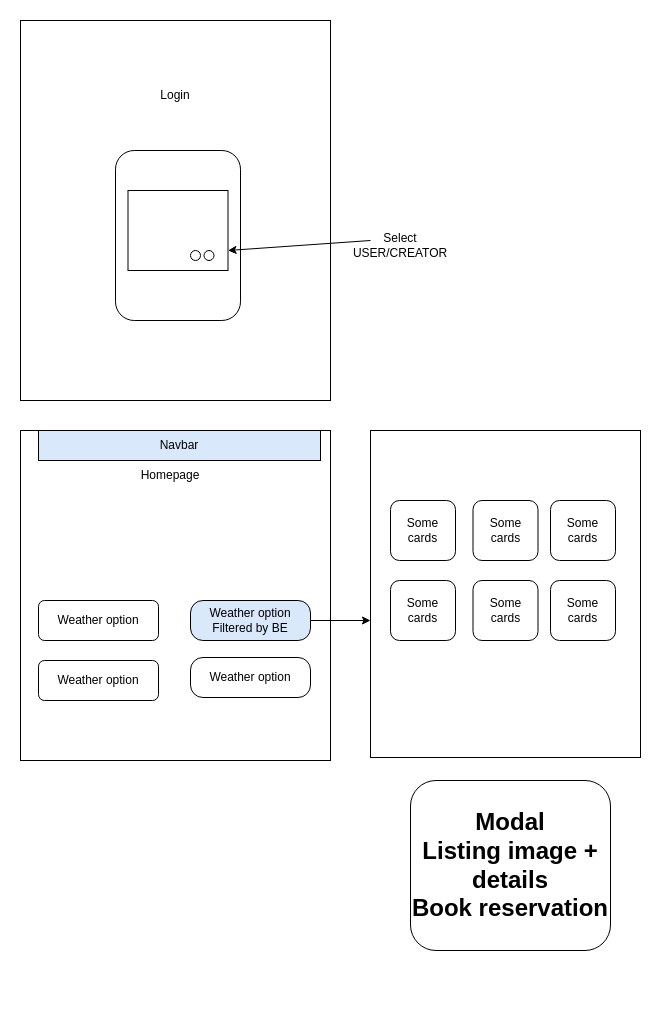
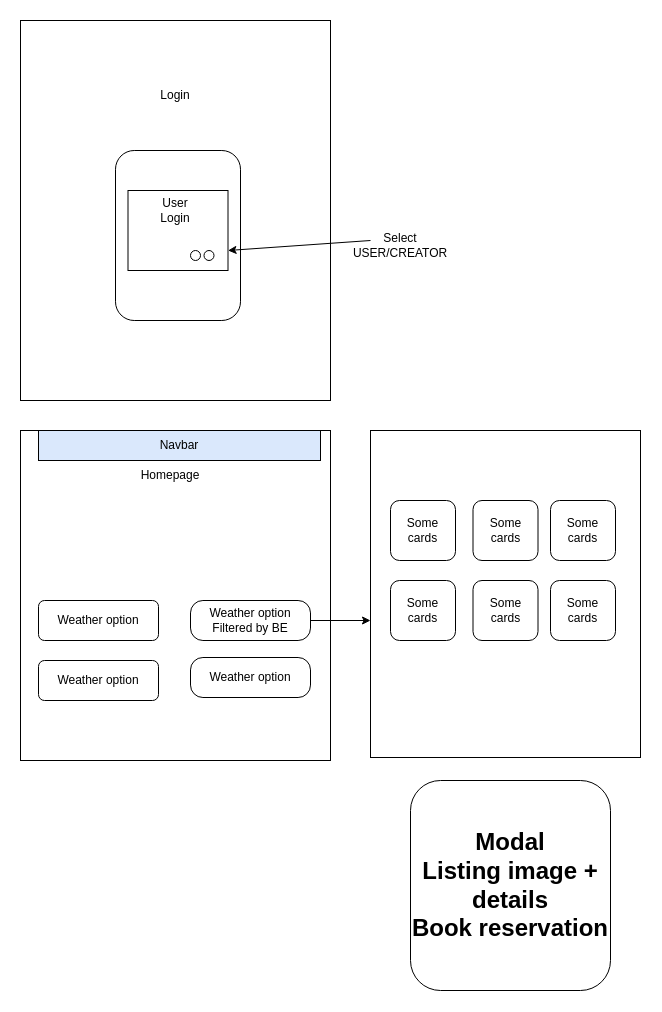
none -> (176, 211)
(251, 621) -> (251, 621)
(511, 866) -> (511, 886)
